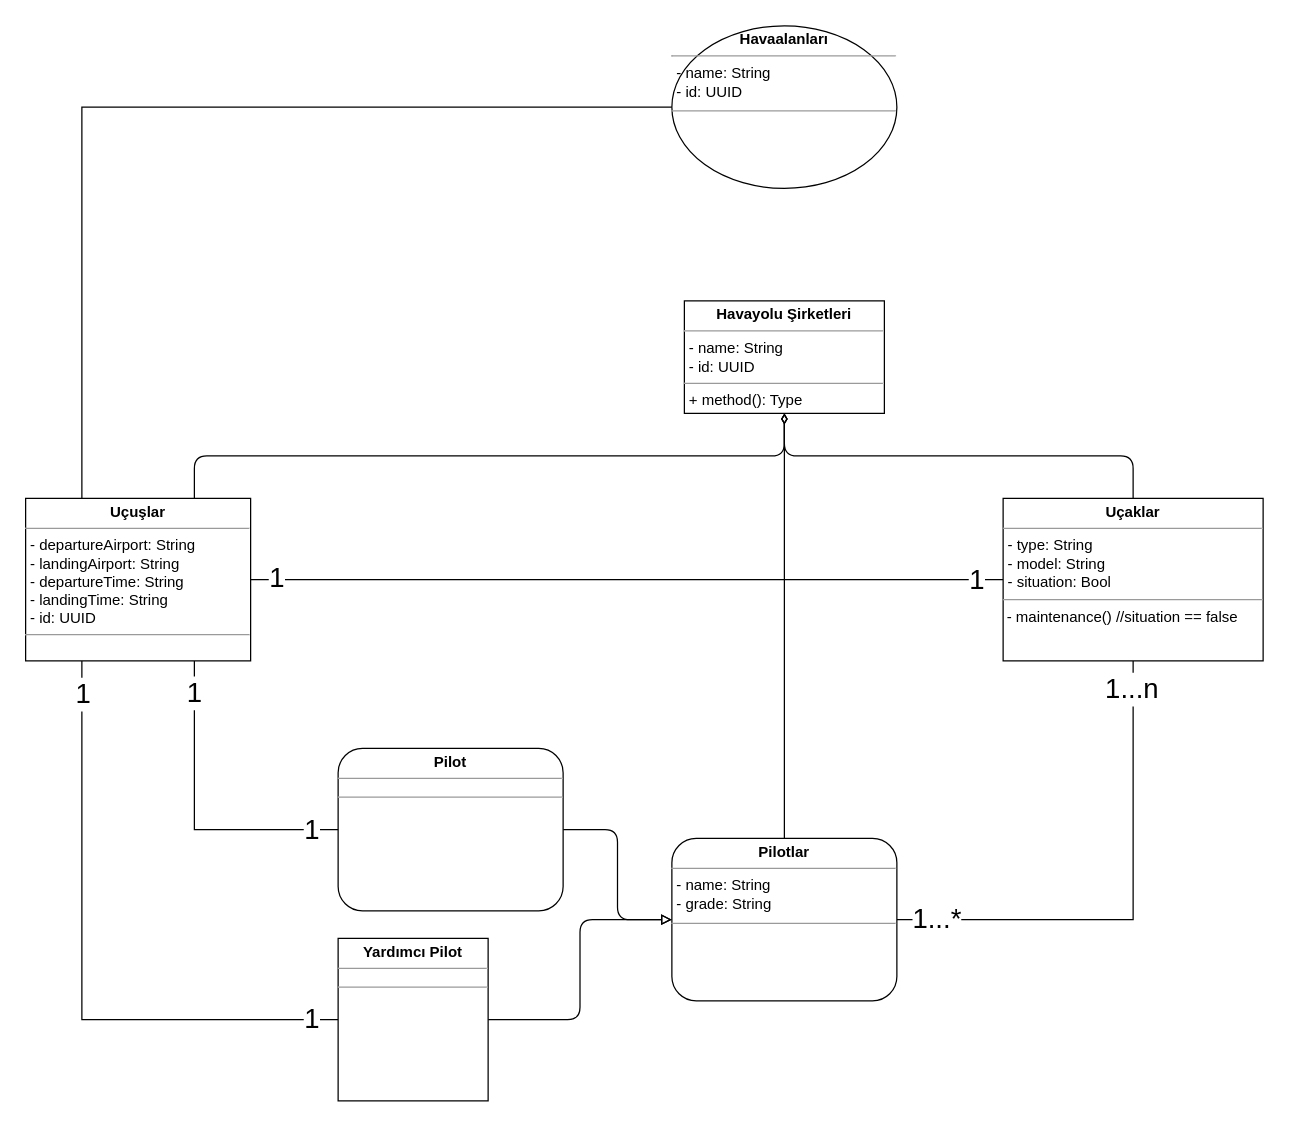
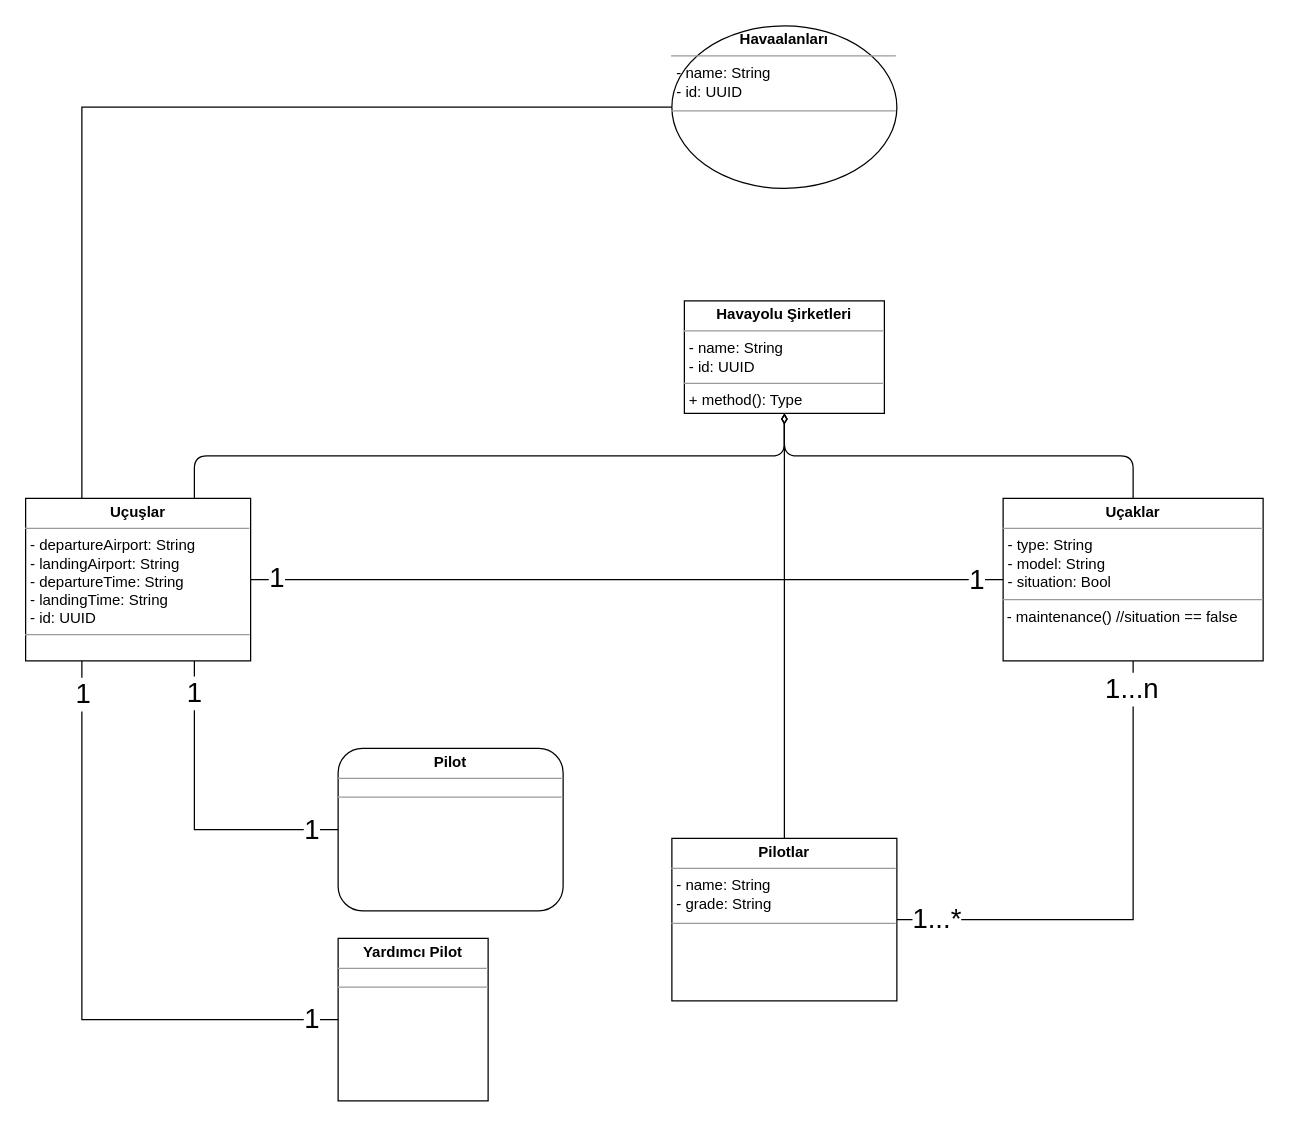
(618, 851) -> none
(784, 919) -> (784, 919)
(580, 995) -> none
